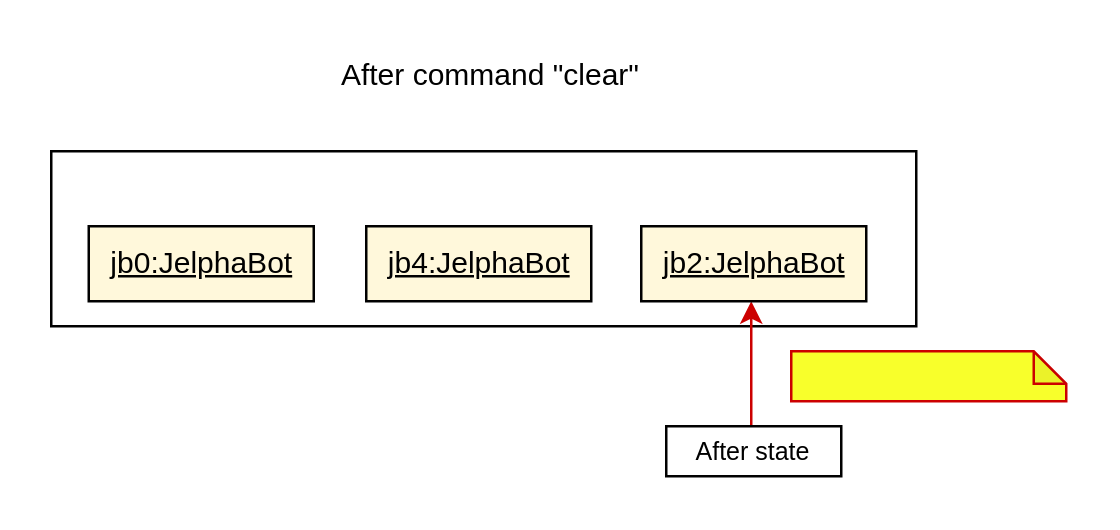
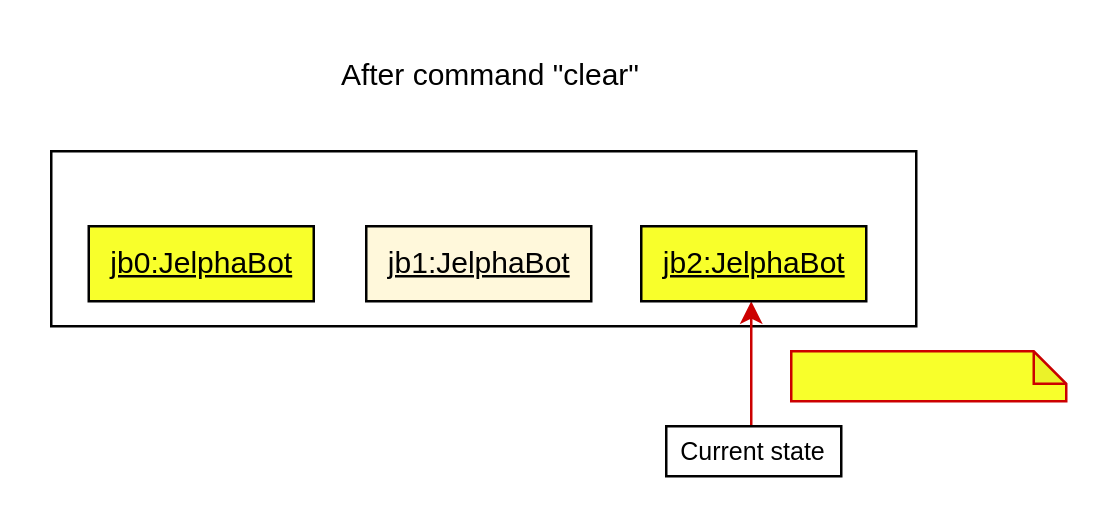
(201, 264) -> (201, 264)
(480, 264) -> (480, 264)
(754, 264) -> (754, 264)
(754, 451) -> (754, 451)
